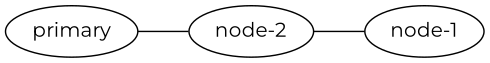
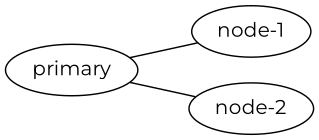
(339, 31) -> (164, 50)
